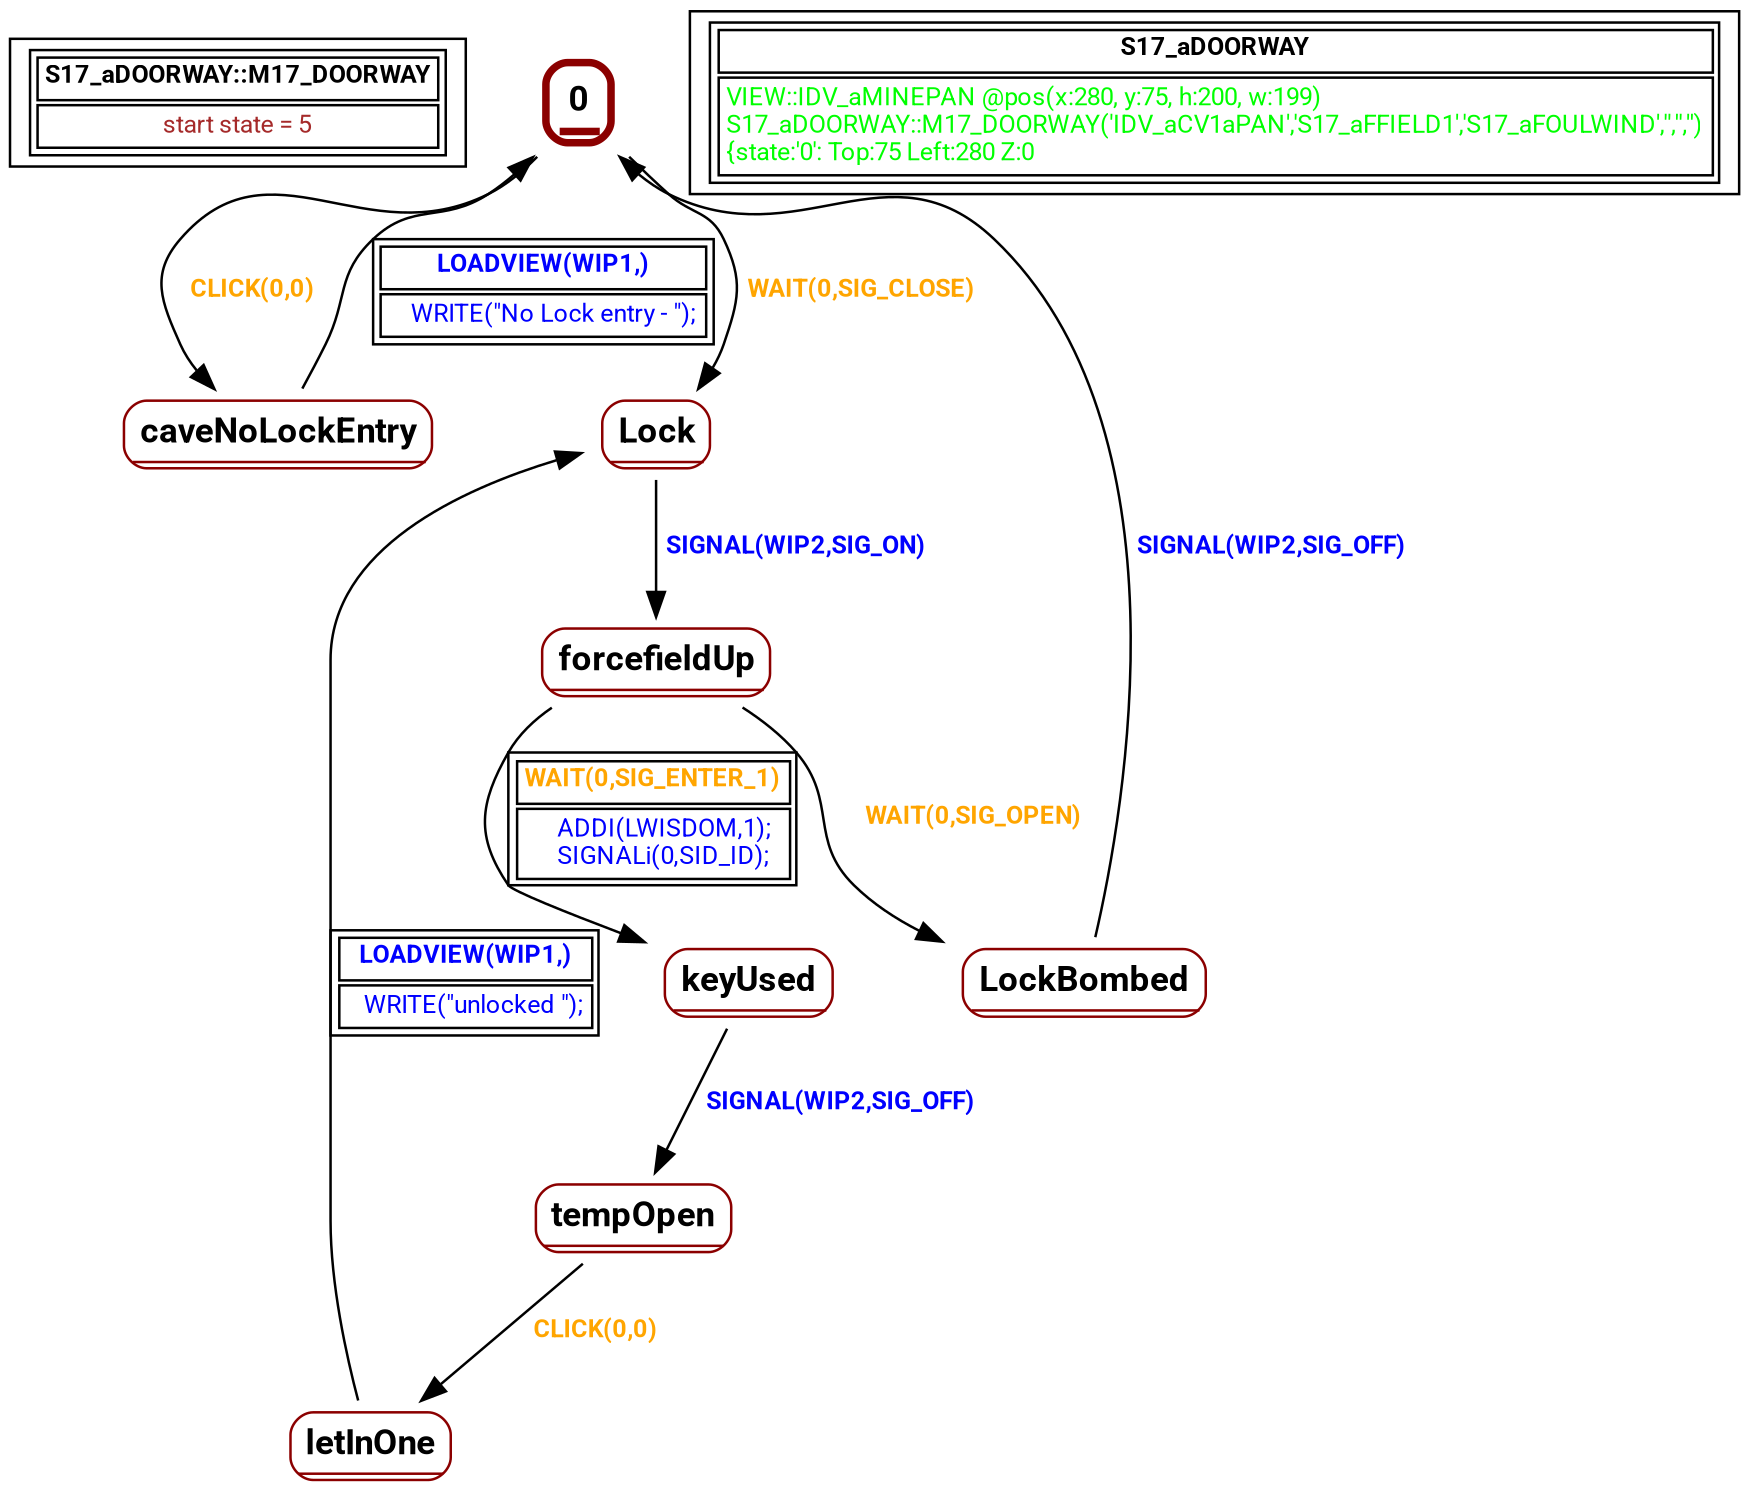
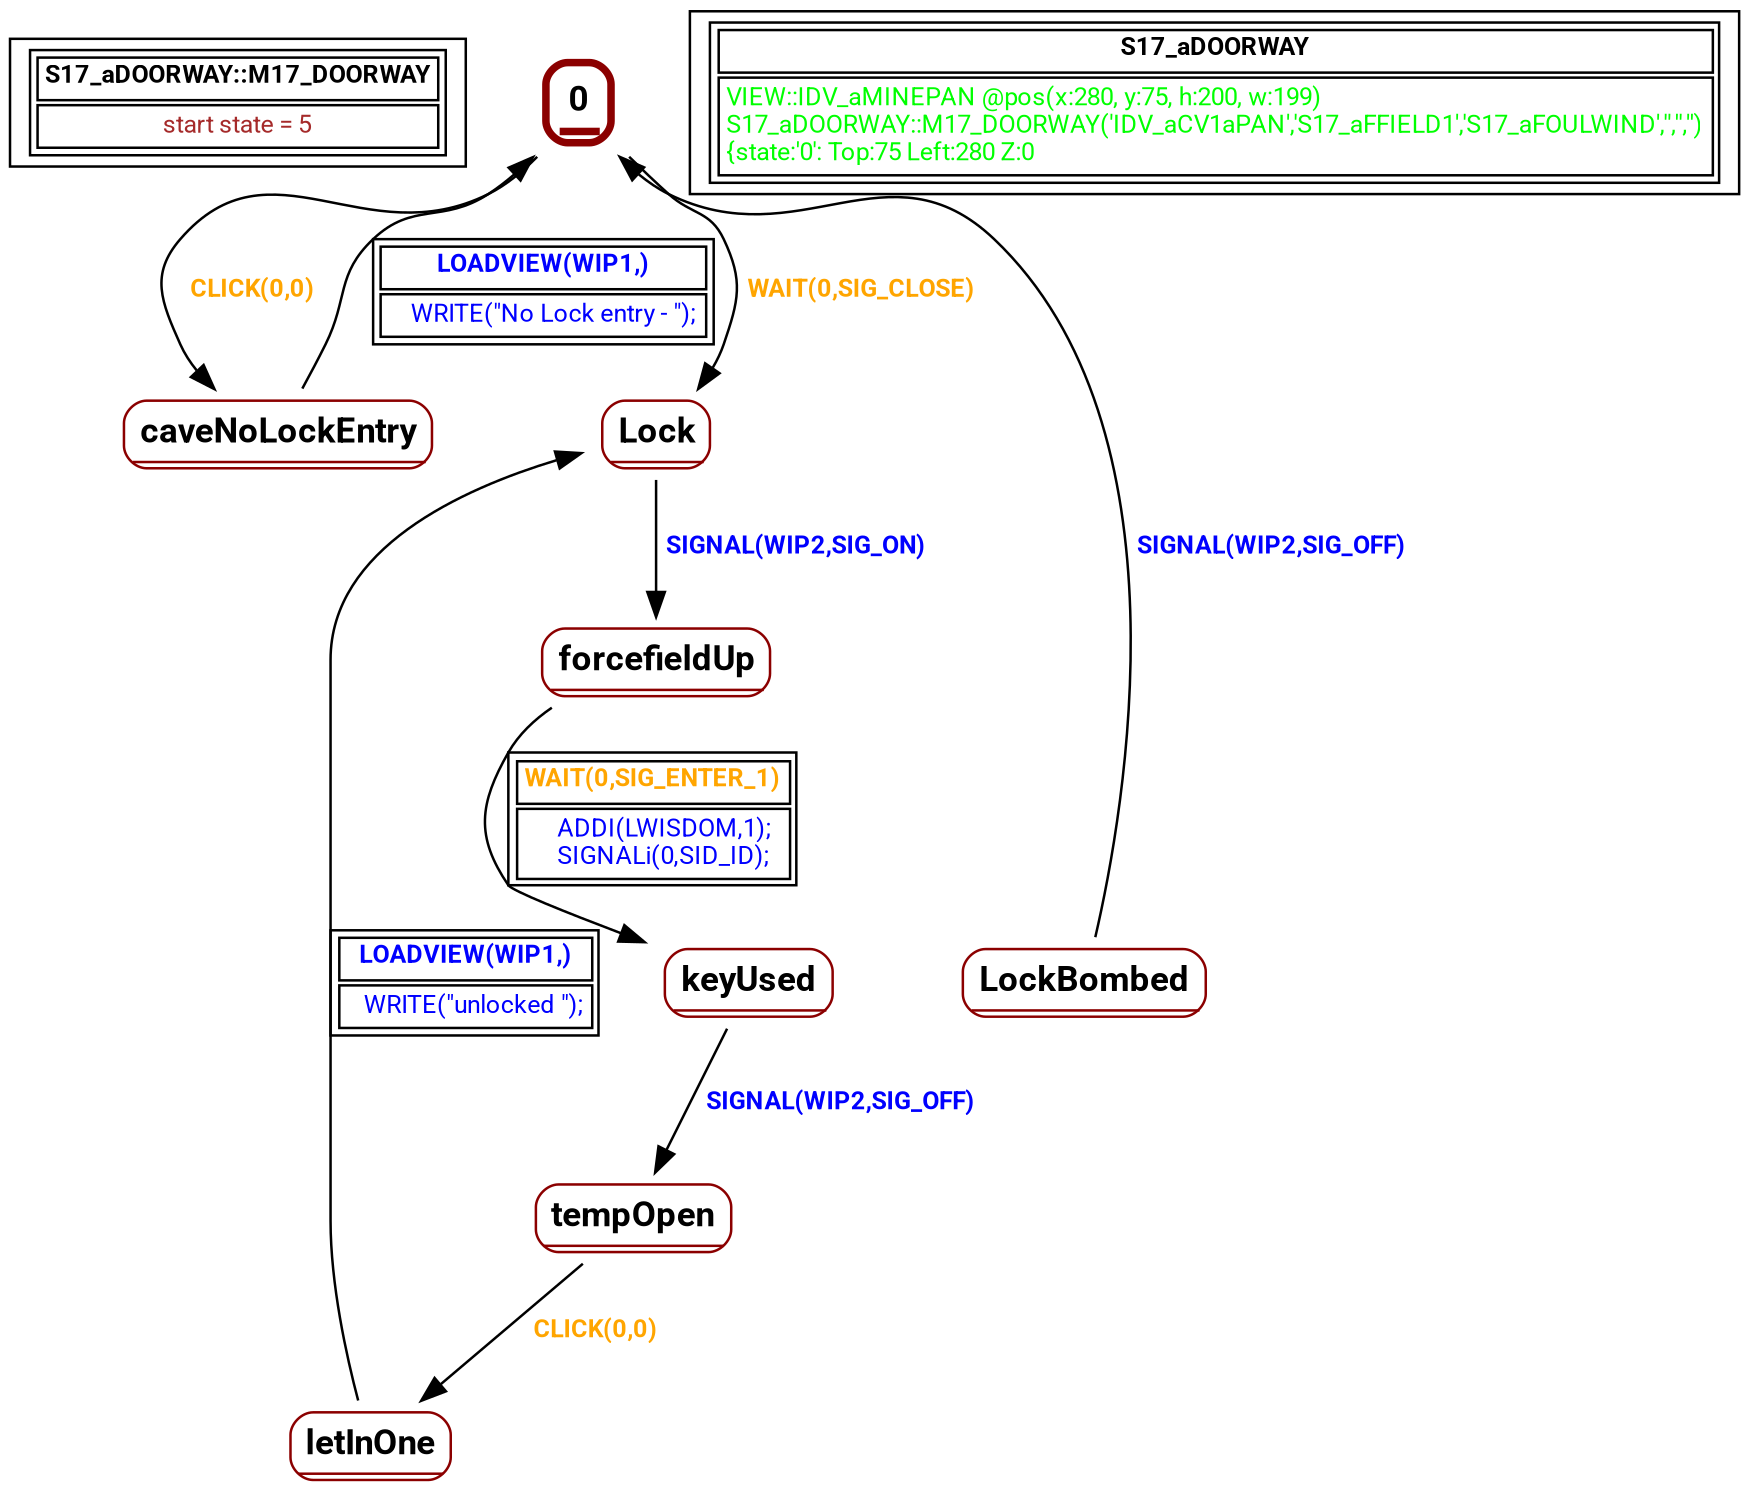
(824, 824) -> none
